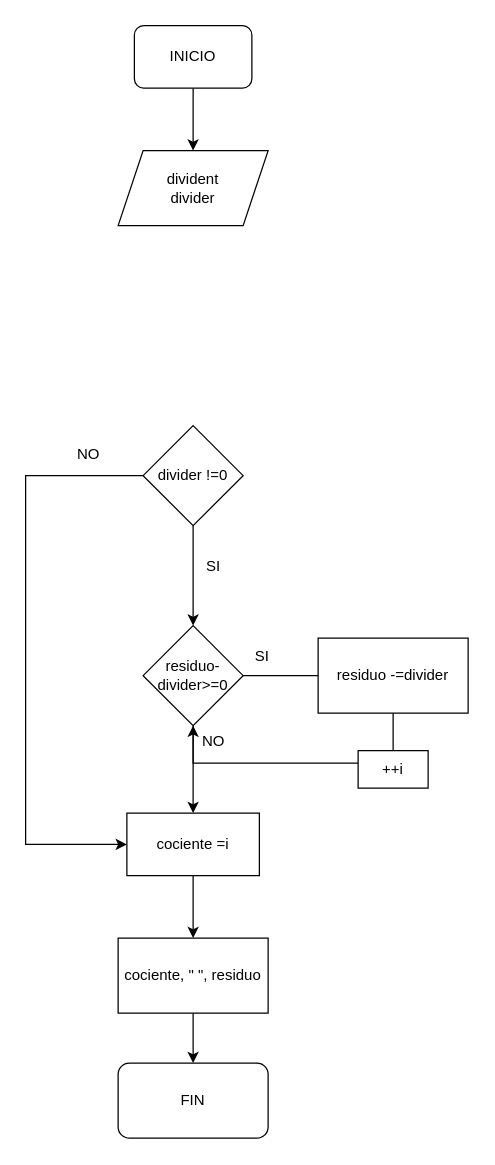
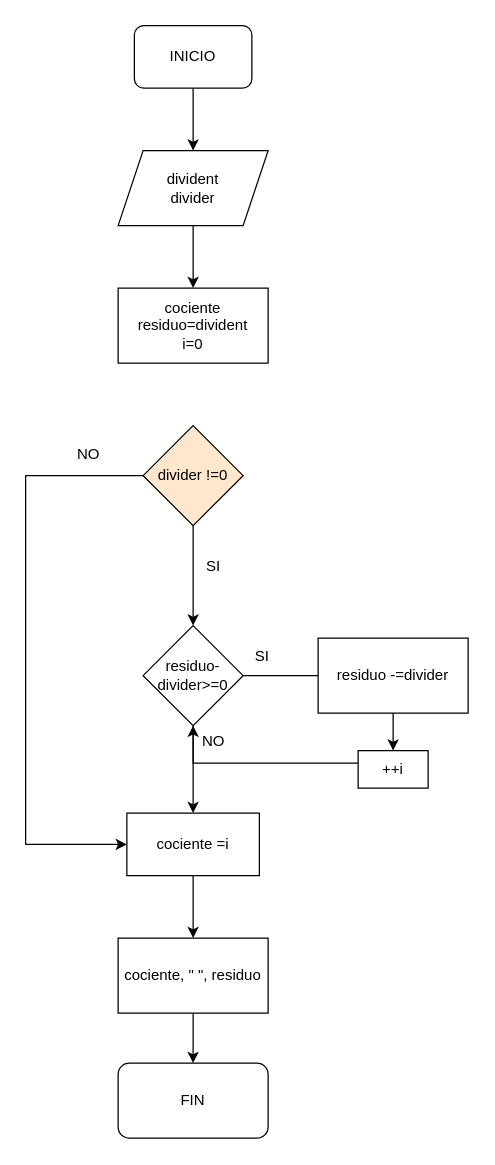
none -> (193, 253)
none -> (193, 326)
(193, 476) -> (193, 476)
(393, 744) -> (393, 741)
